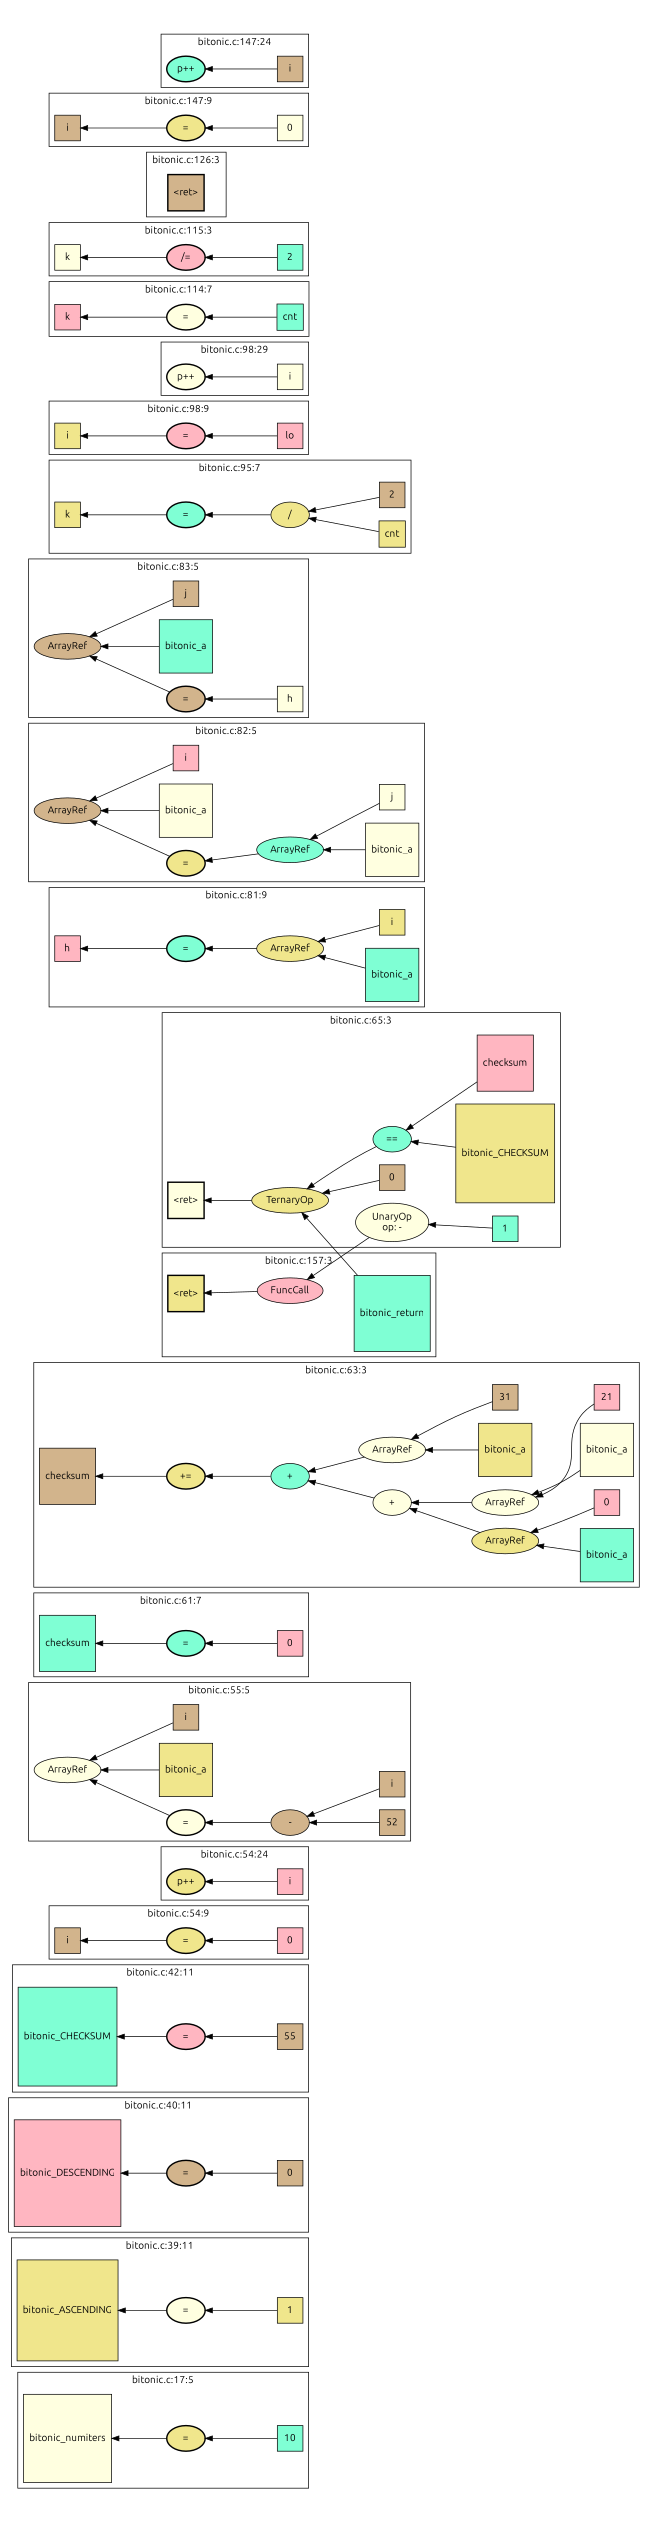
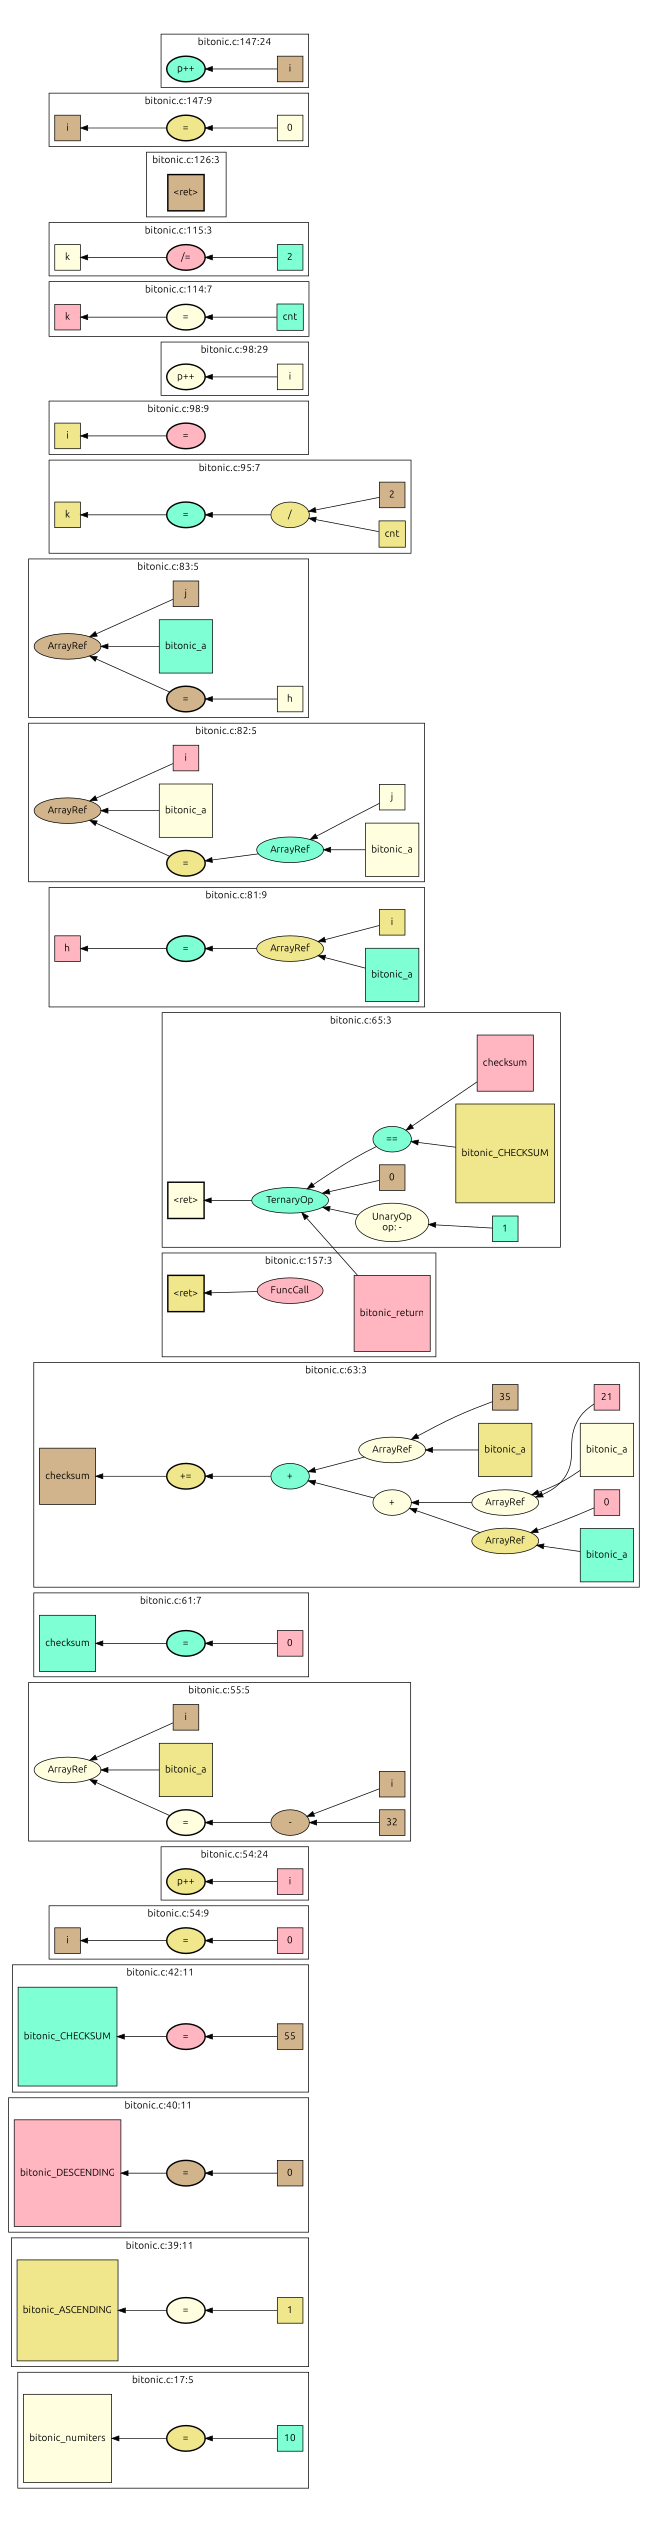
(290, 436) -> none
(290, 1200) -> (290, 1200)
(337, 1259) -> (344, 1212)
(392, 1313) -> (392, 1313)
(505, 1397) -> (505, 1397)
(392, 1823) -> (392, 1823)
